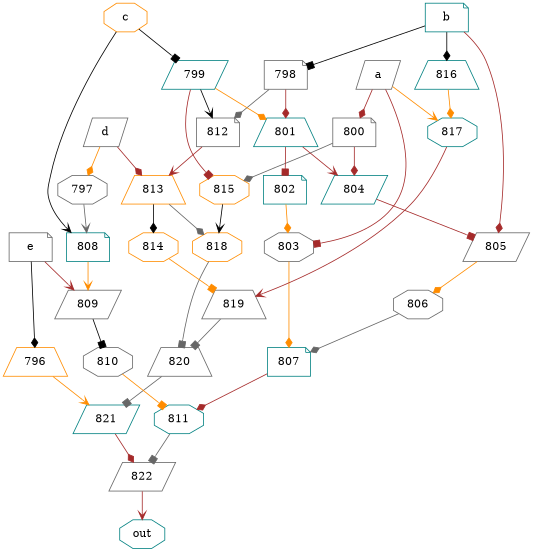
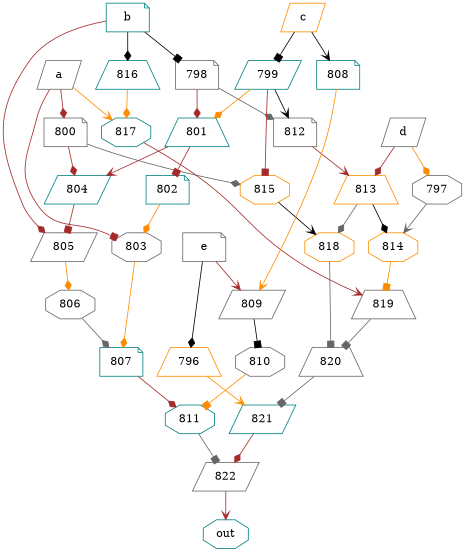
(126, 18) -> (303, 18)
(85, 215) -> (418, 215)
